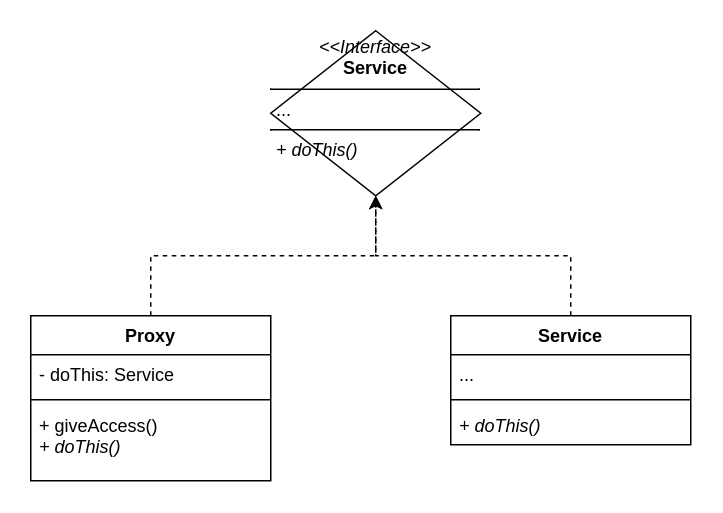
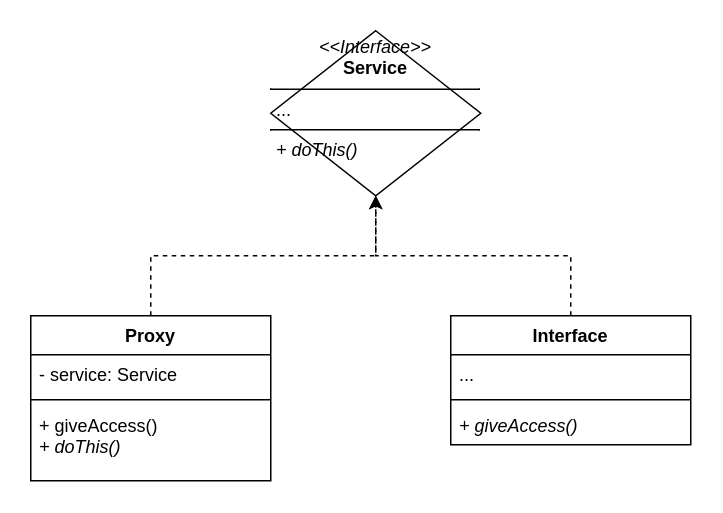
(571, 337) -> (571, 337)
(114, 376) -> (119, 376)
(505, 427) -> (526, 427)
